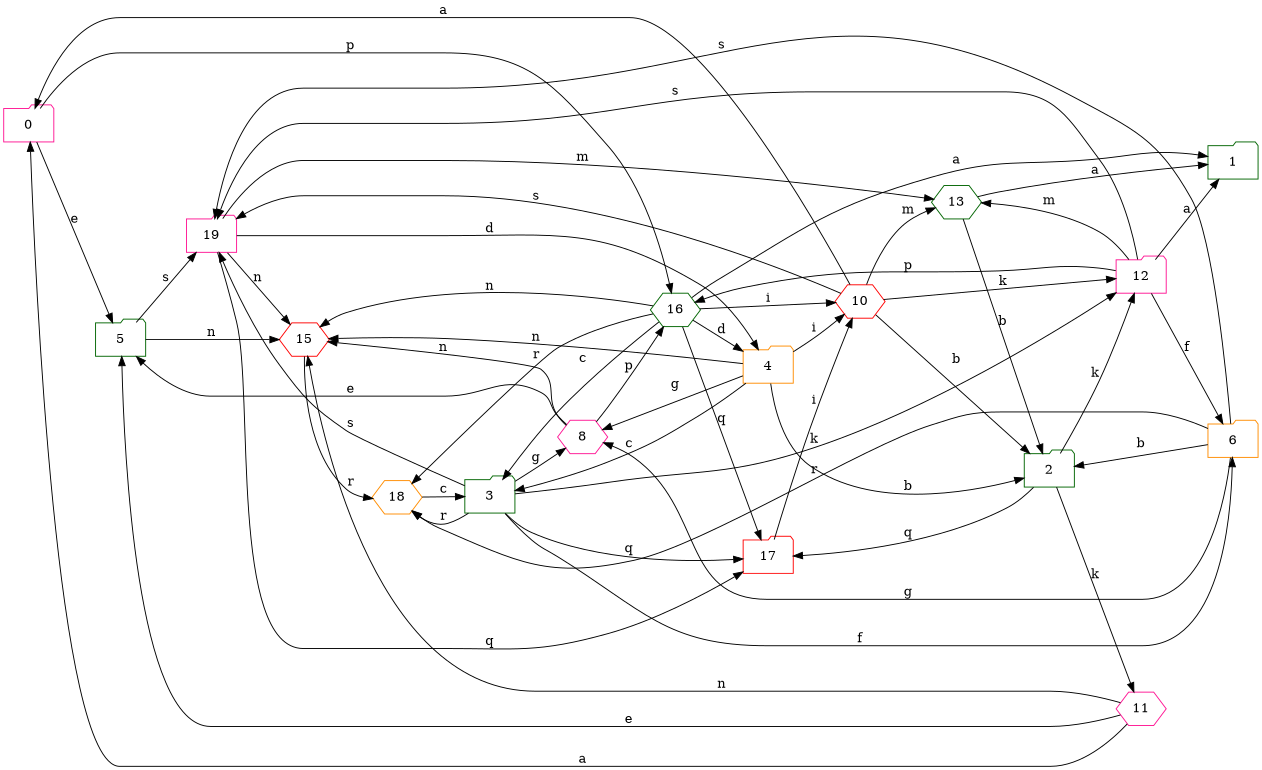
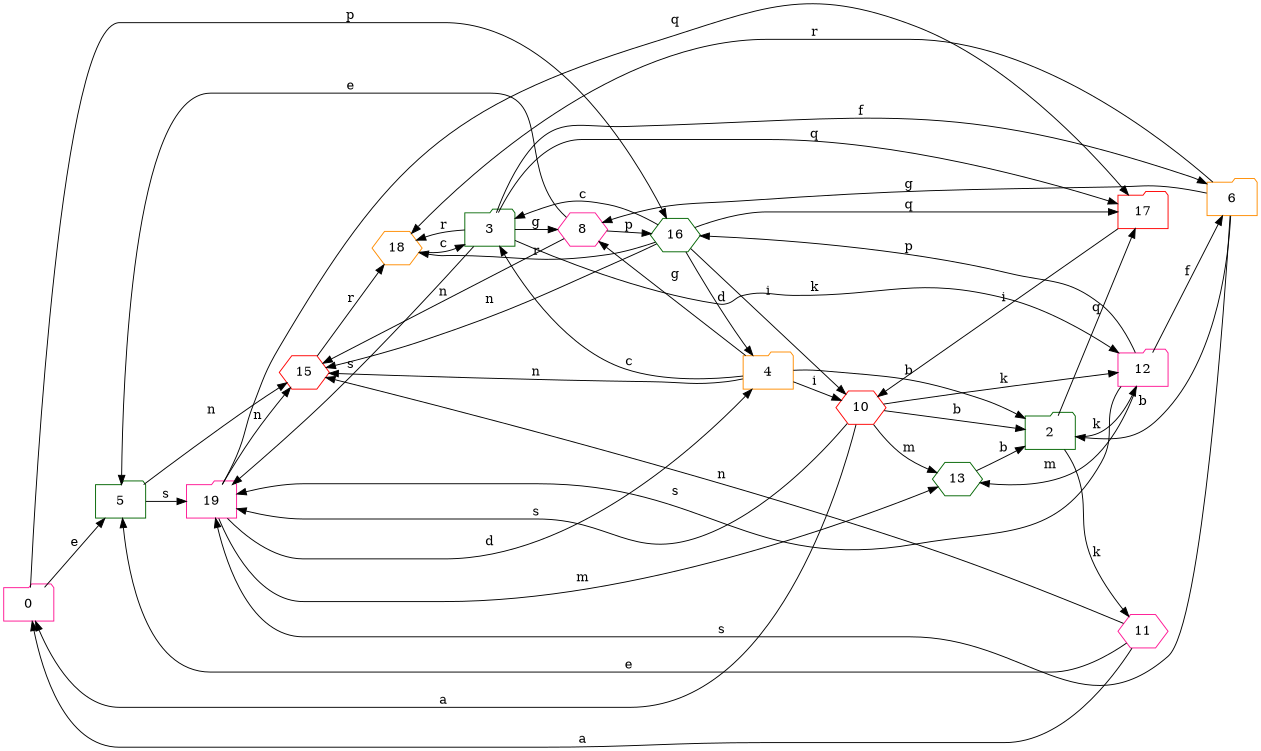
(1233, 162) -> none
